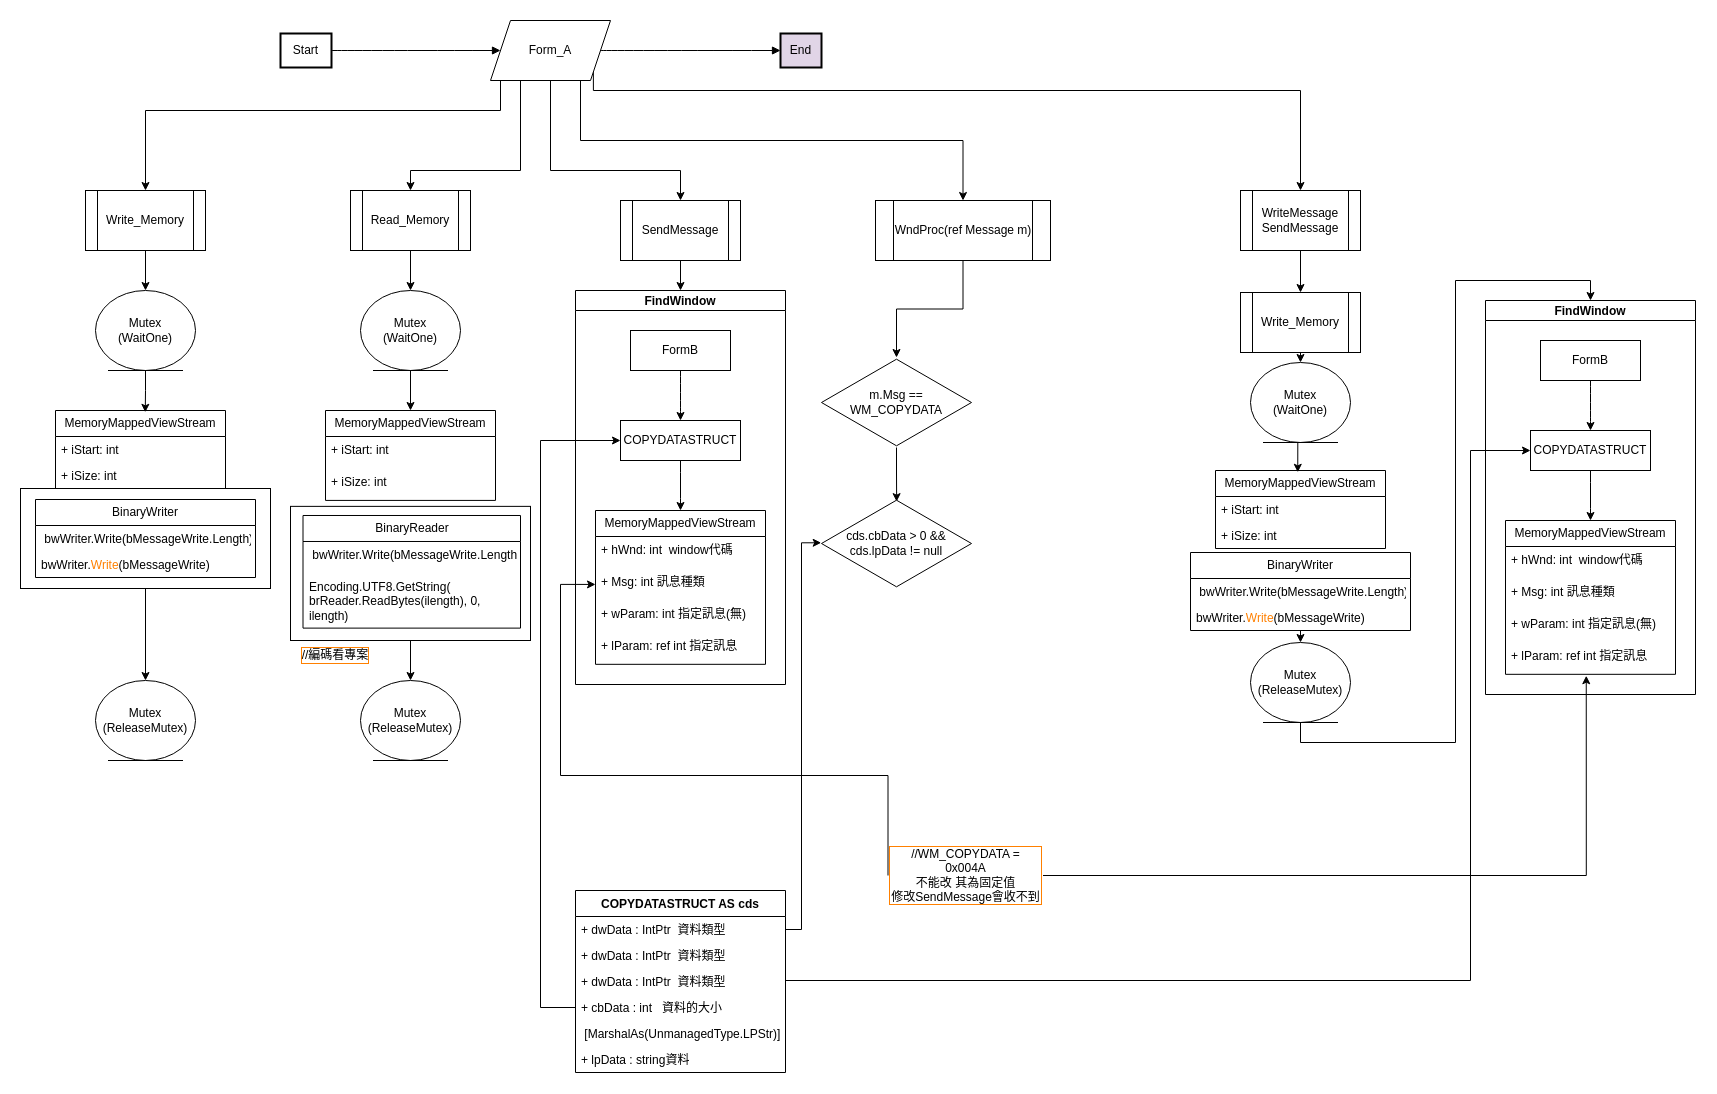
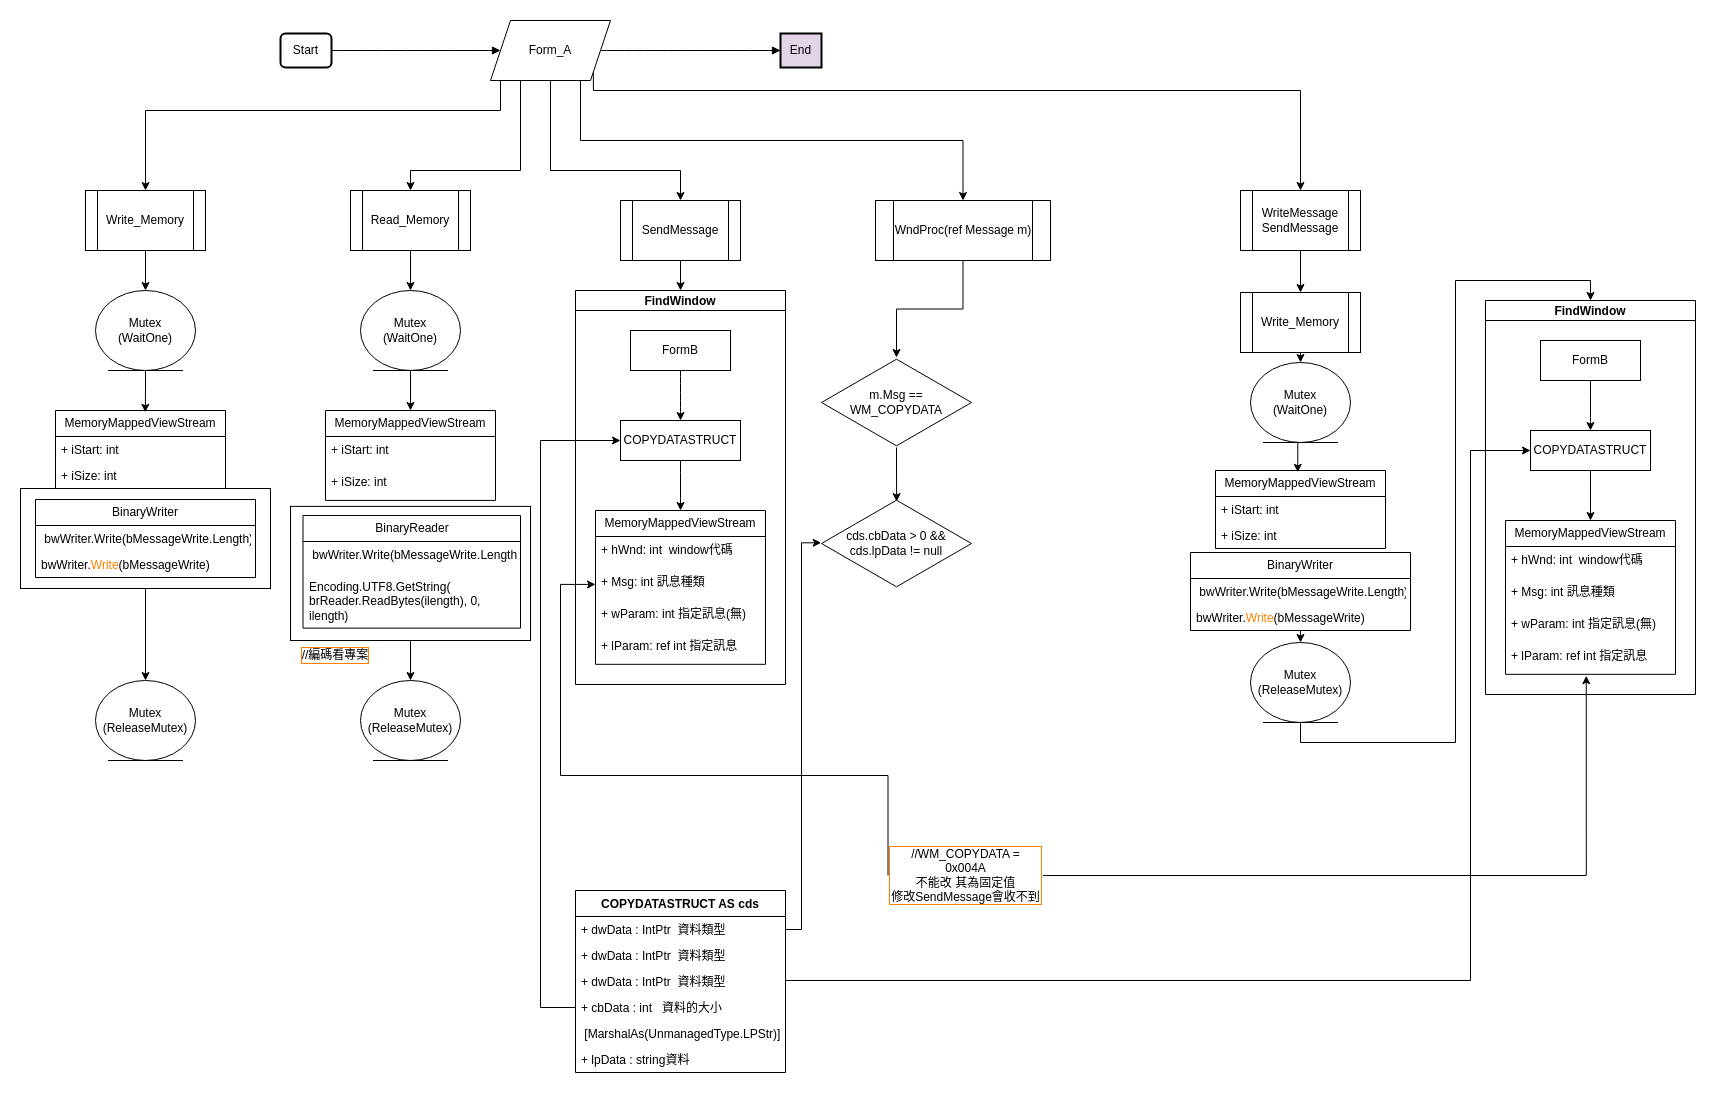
(306, 51) -> (306, 51)
